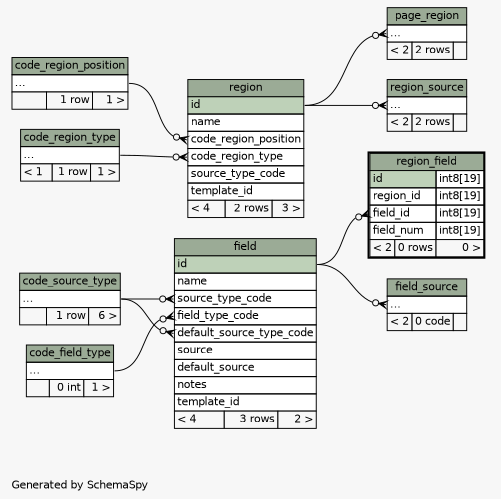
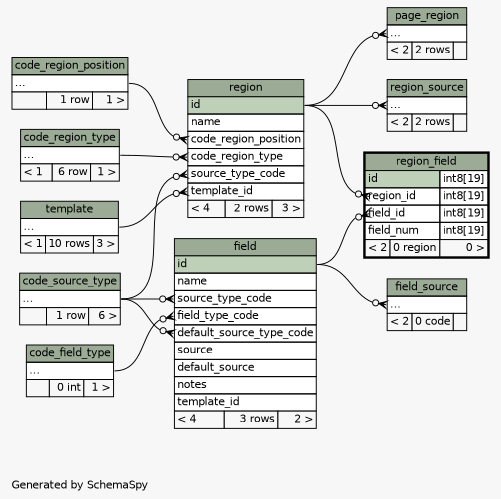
none -> (336, 144)
(73, 172) -> (73, 172)
none -> (69, 227)
none -> (154, 244)
(415, 248) -> (415, 248)
